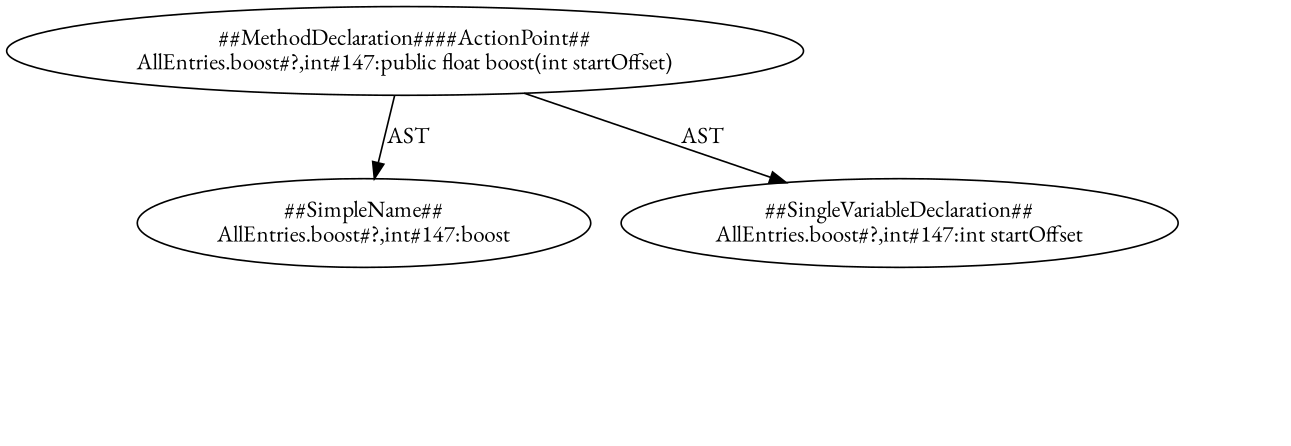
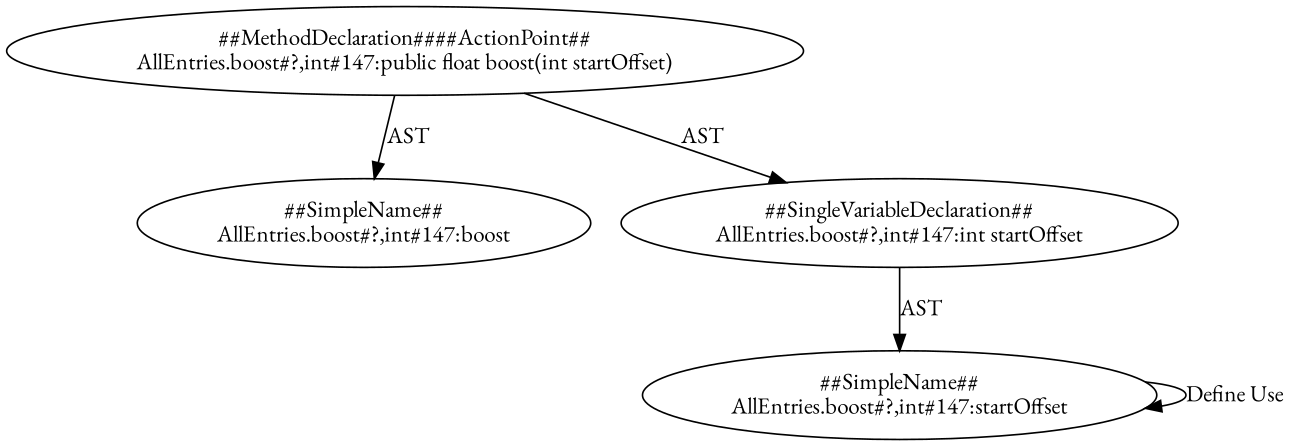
none -> (900, 395)
